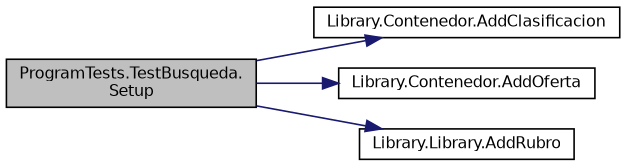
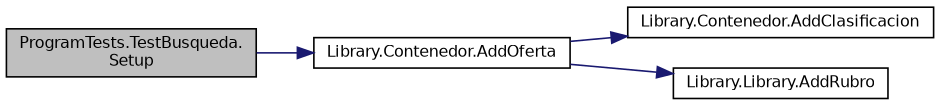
(311, 51) -> (591, 39)
(311, 116) -> (614, 68)
